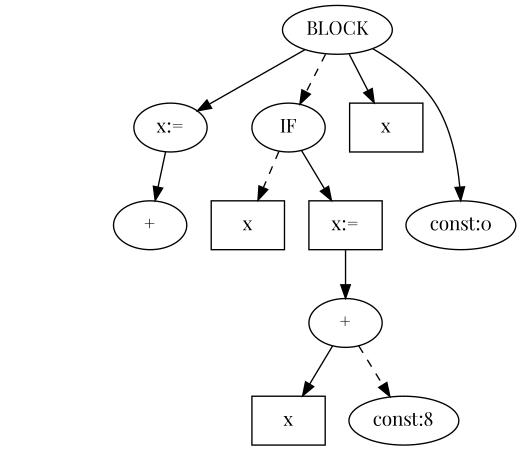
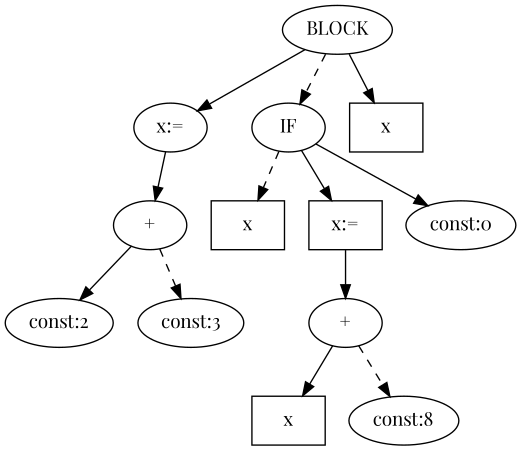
(436, 105) -> (366, 171)
none -> (59, 323)
none -> (191, 323)
